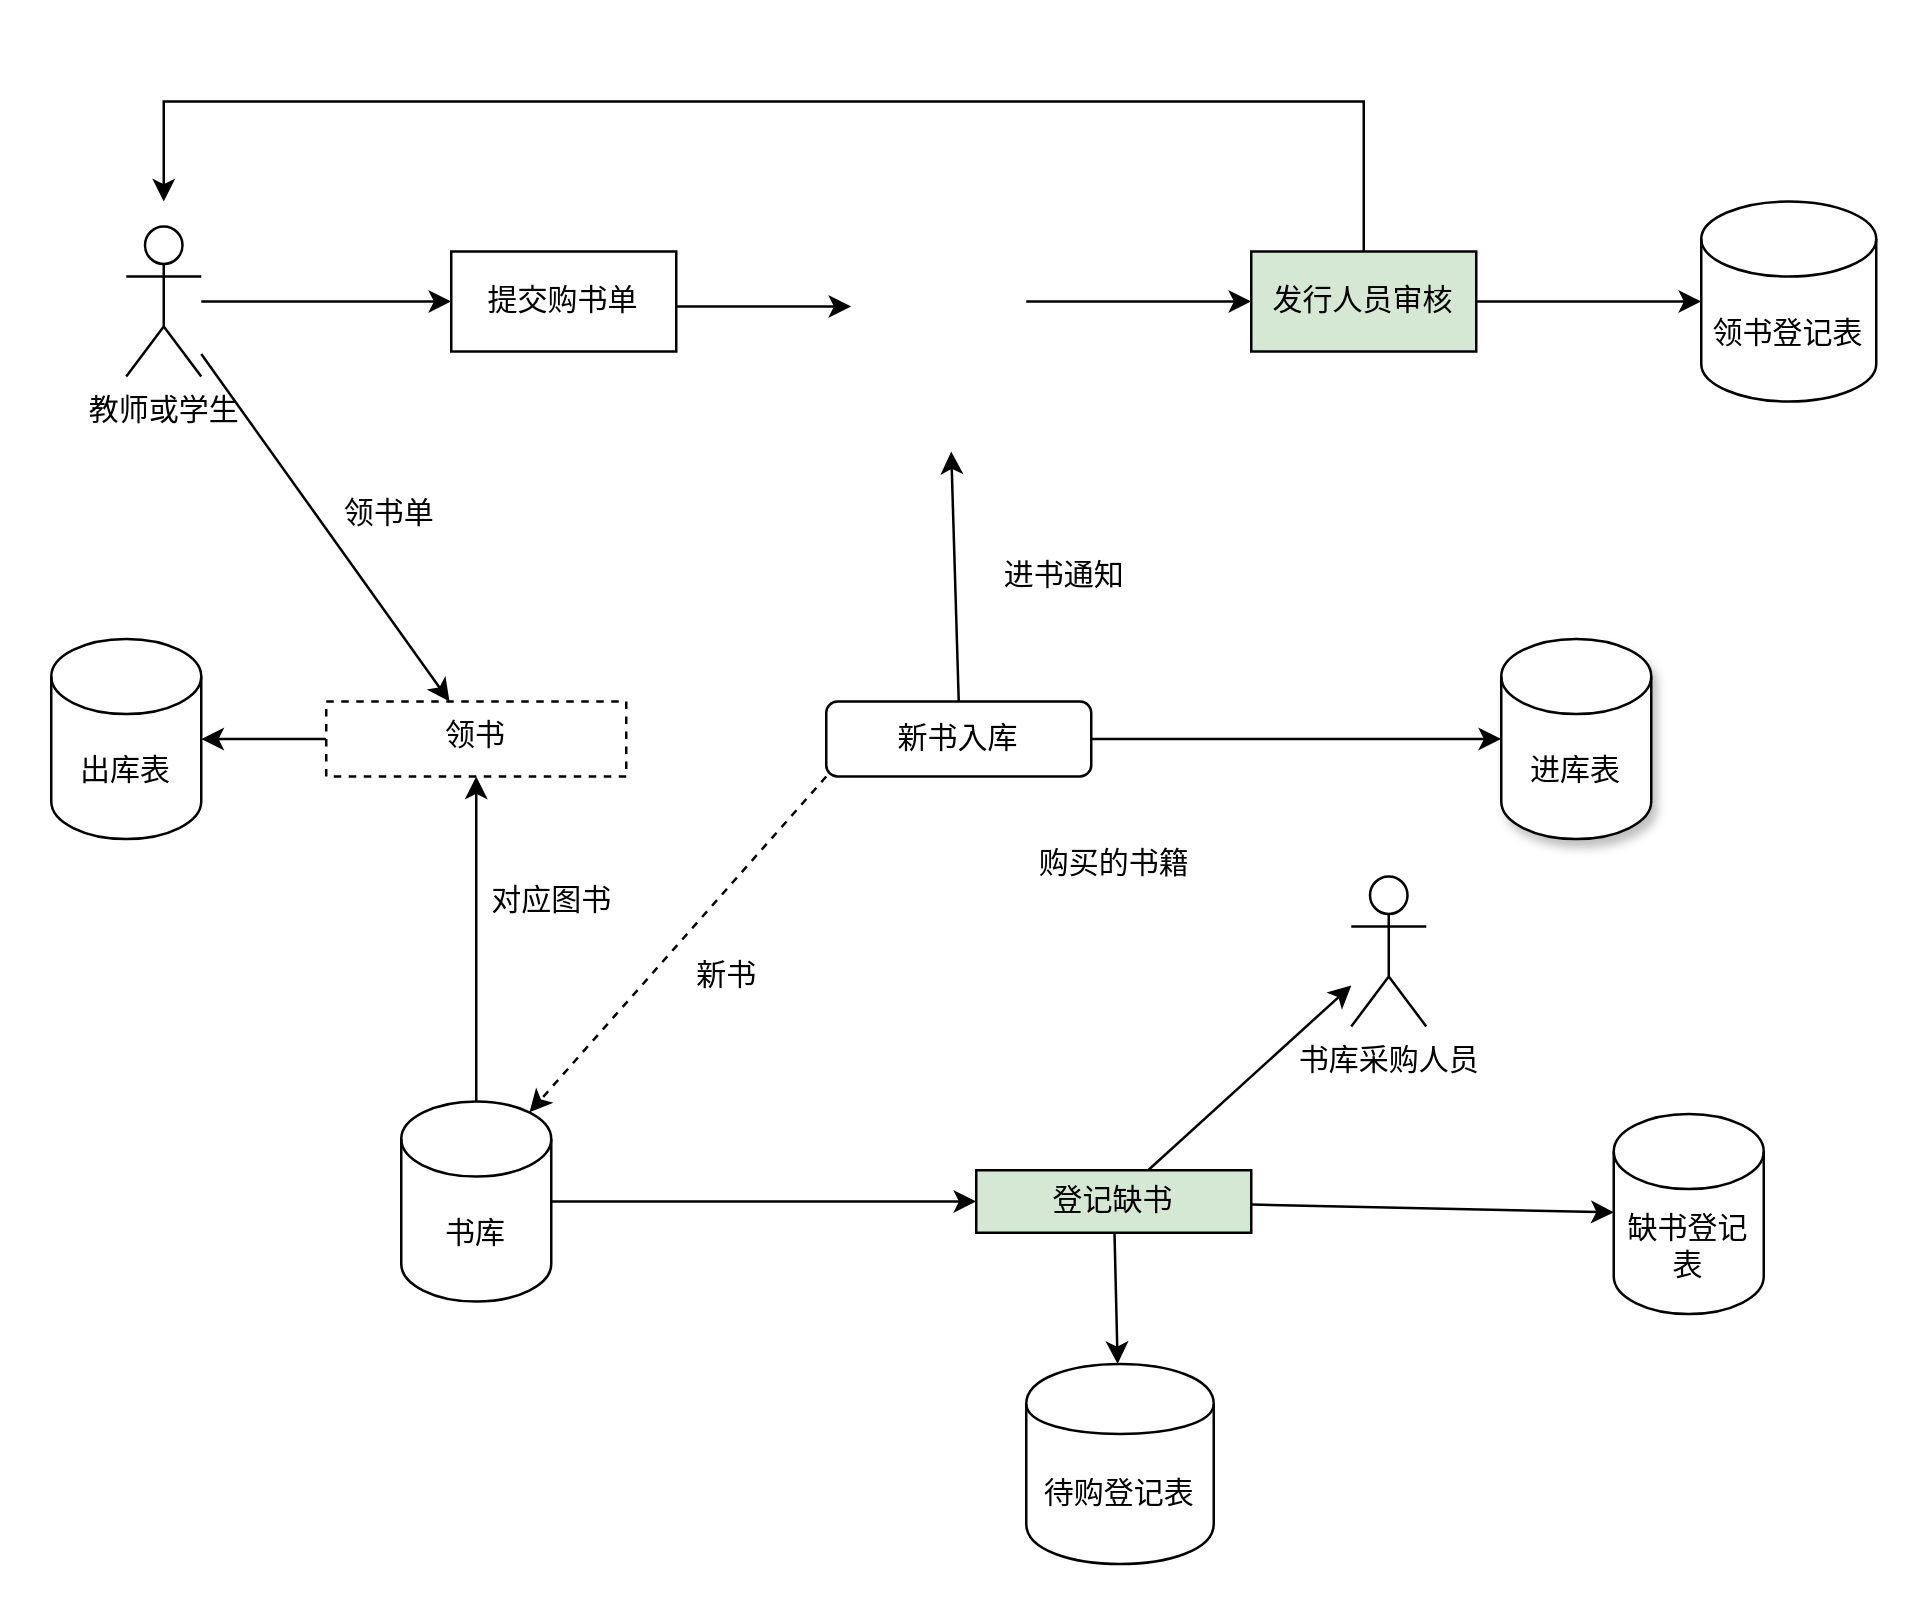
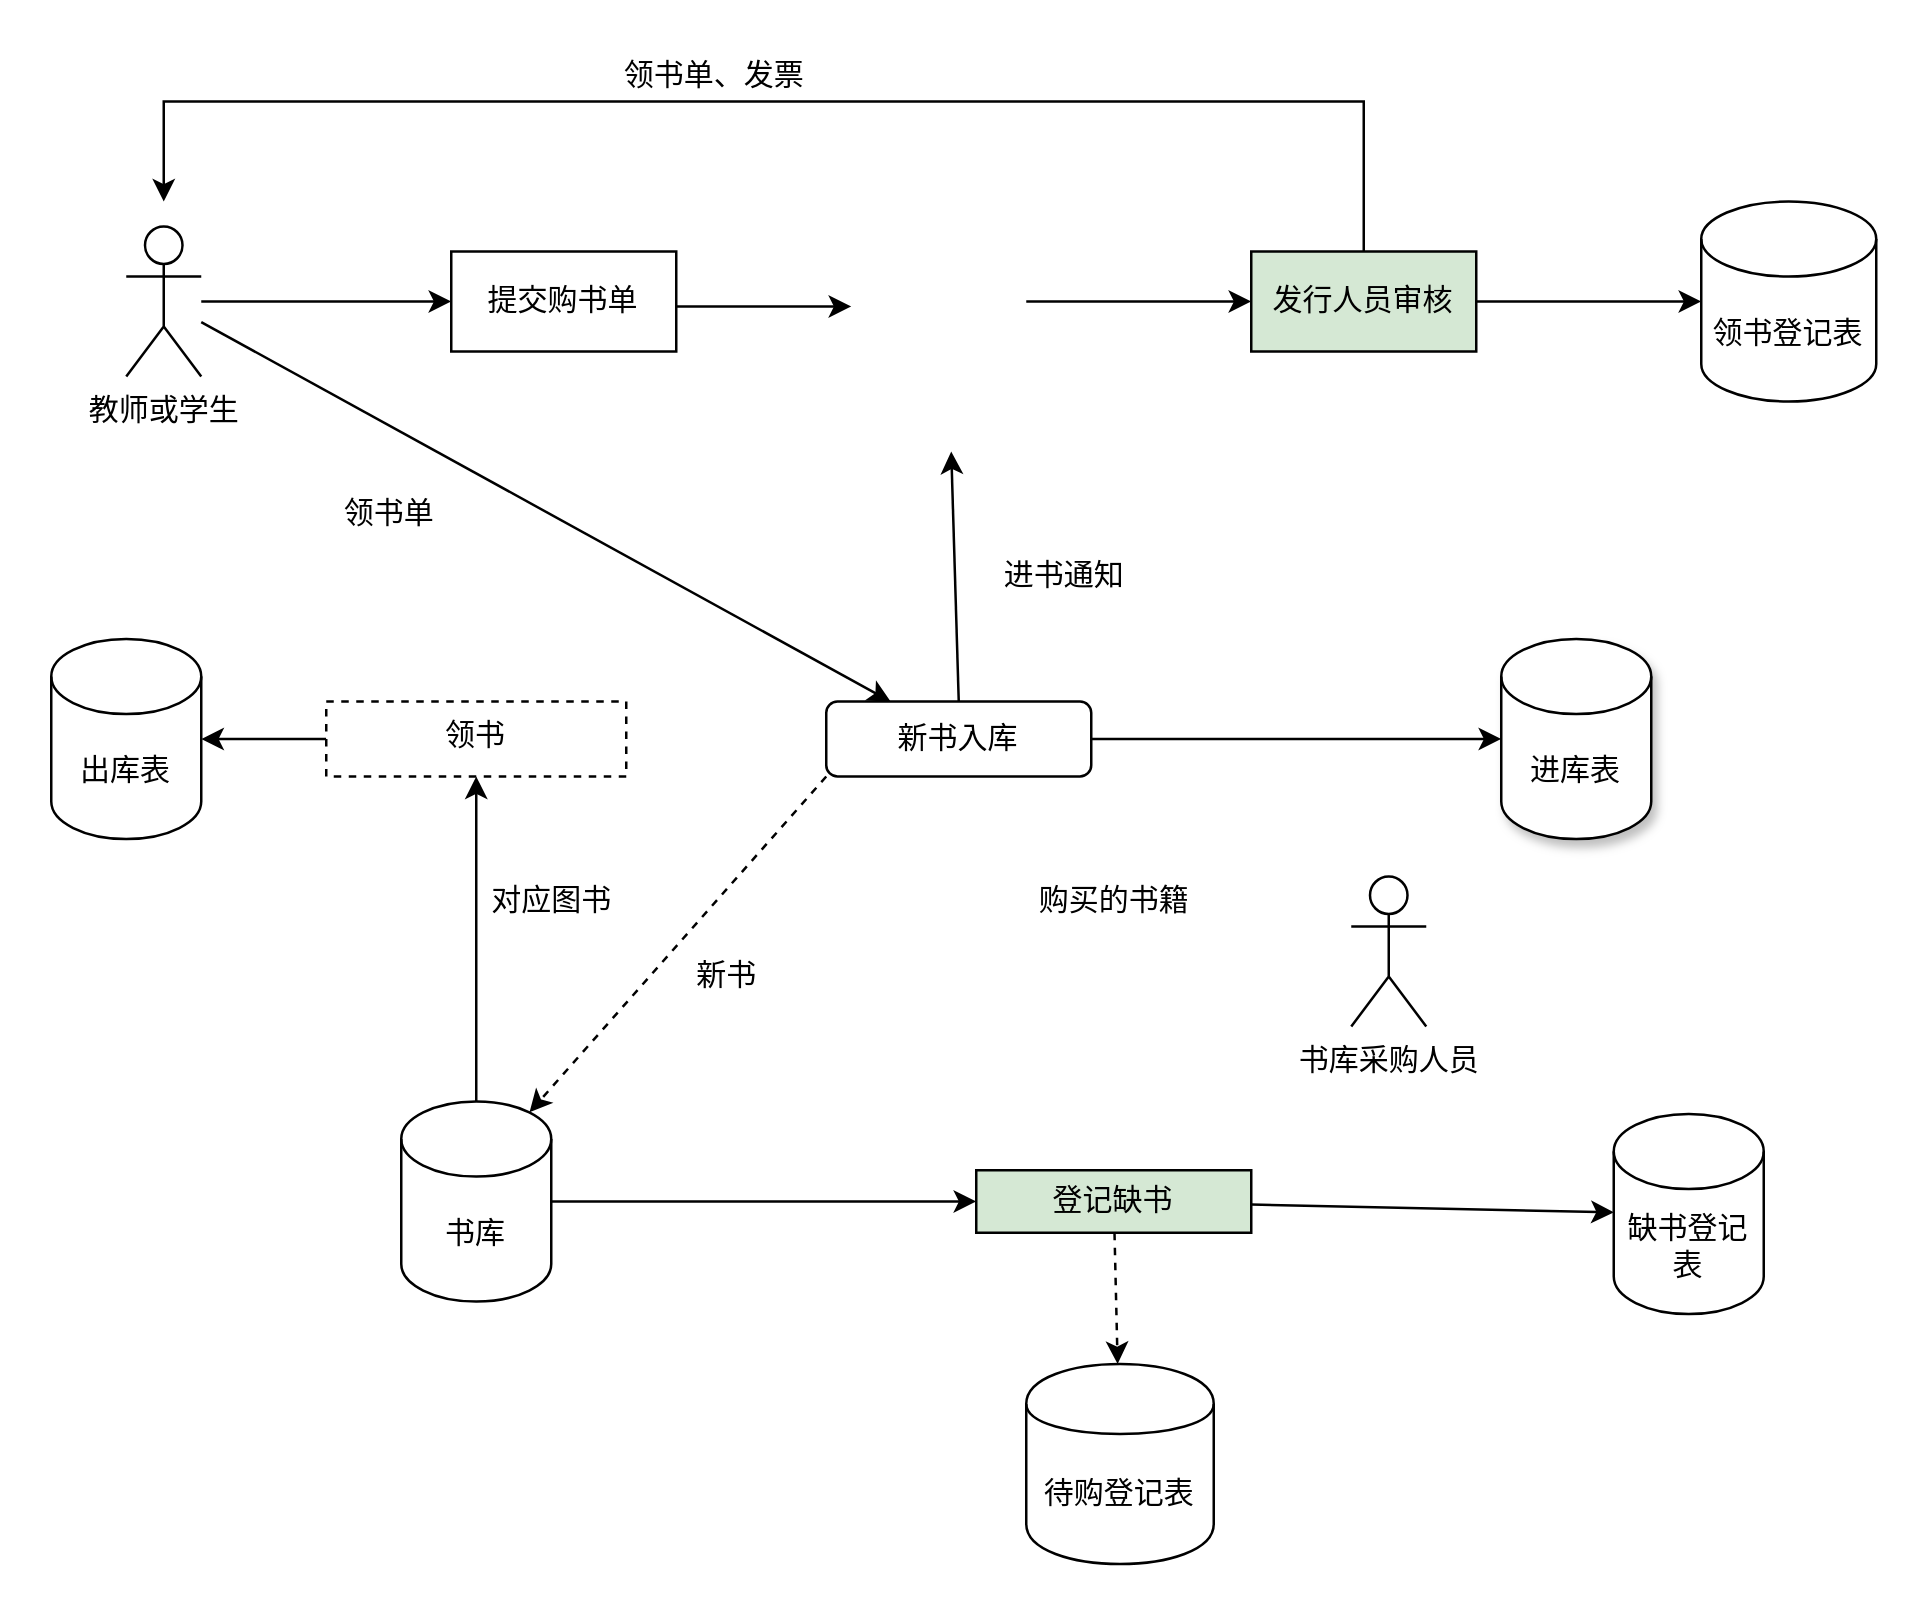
none -> (714, 76)
(320, 521) -> (539, 508)
(1114, 864) -> (1114, 901)
(1244, 1083) -> none
(1116, 1293) -> (1116, 1293)
